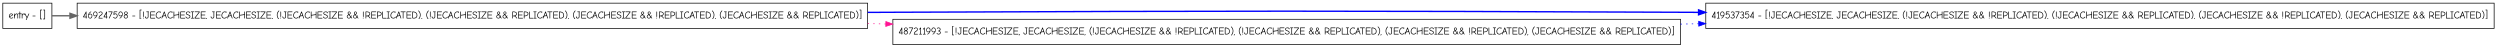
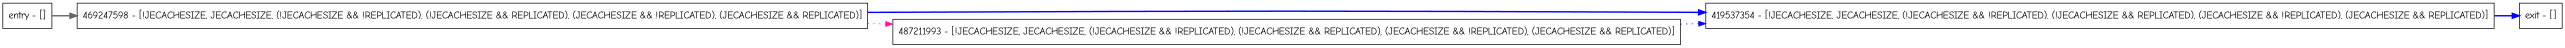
none -> (2541, 16)
